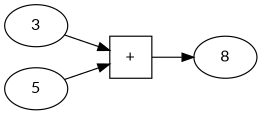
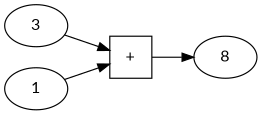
(36, 89) -> (36, 89)
